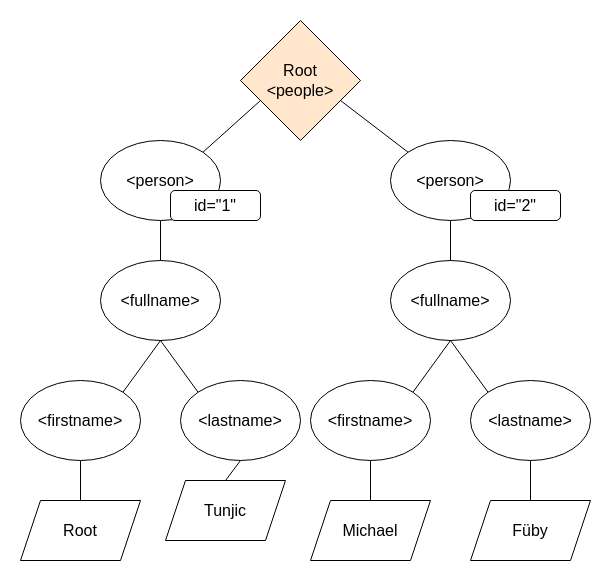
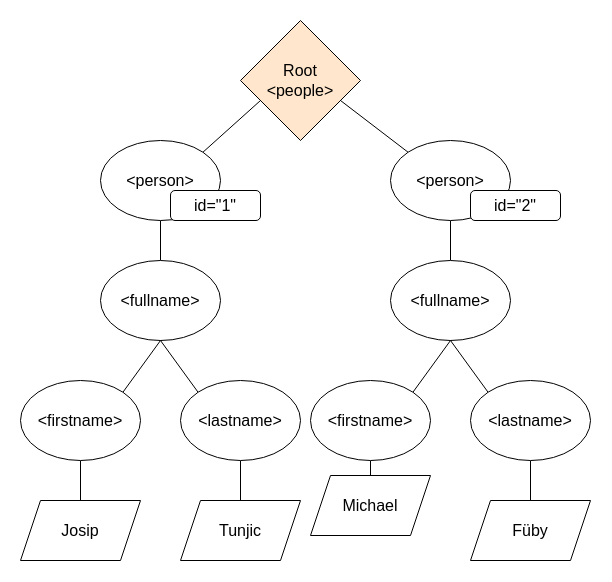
(226, 511) -> (241, 531)
(81, 531) -> (81, 531)
(371, 531) -> (371, 506)
